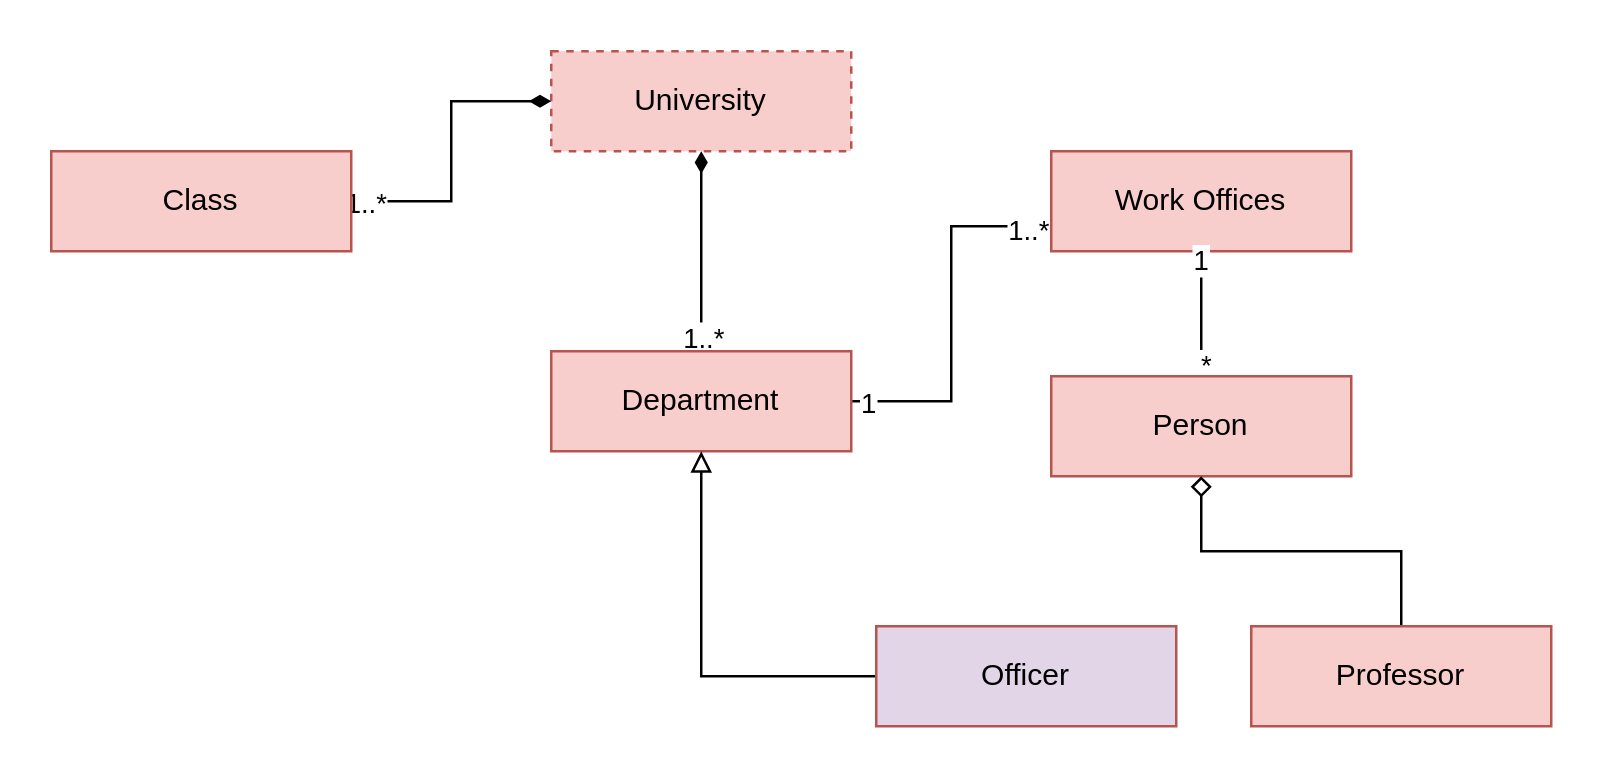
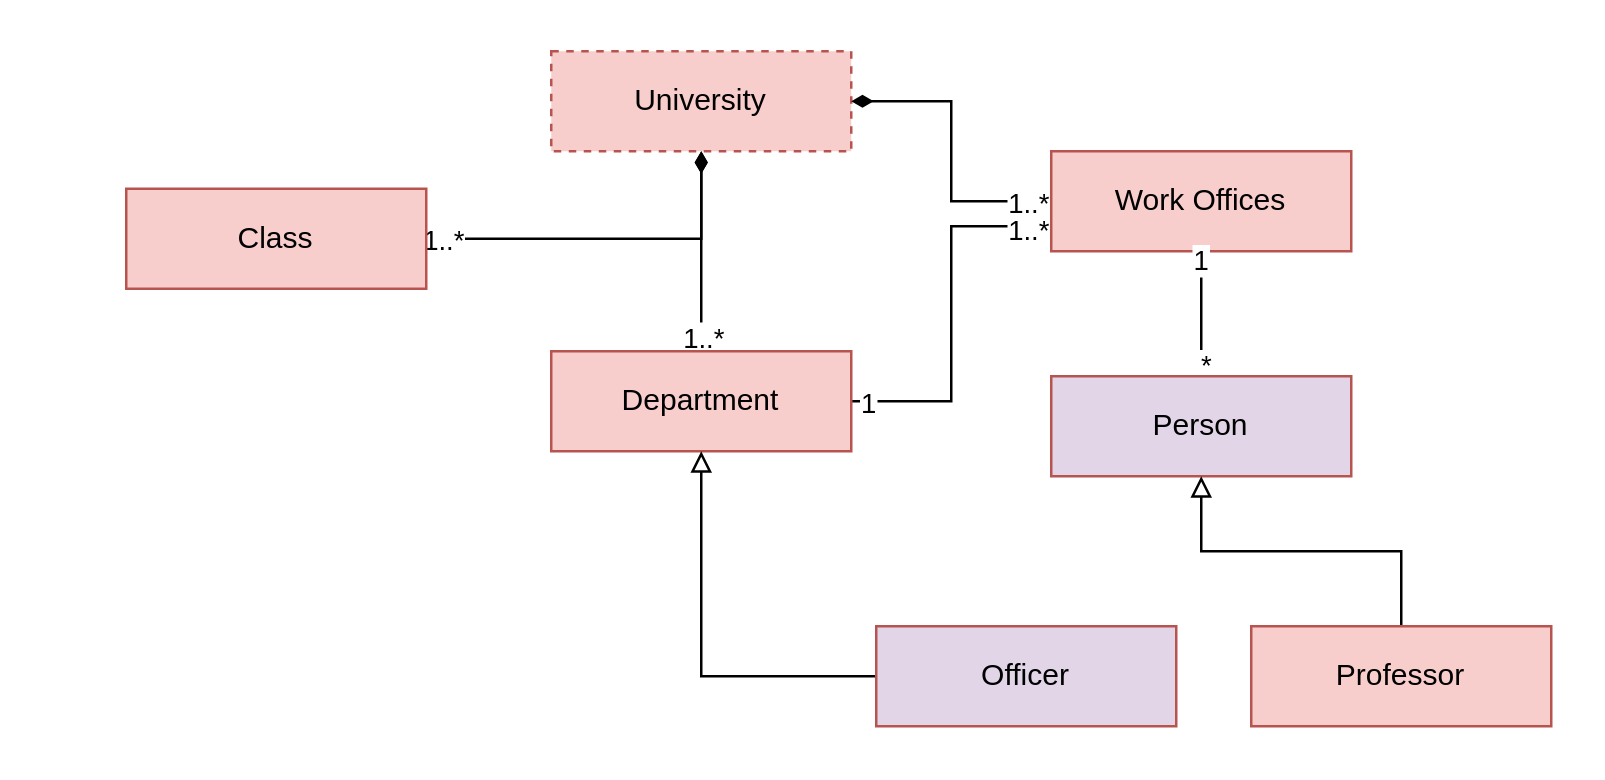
none -> (951, 145)
(201, 201) -> (276, 239)
(1201, 426) -> (1201, 426)
(1201, 498) -> (1201, 498)
